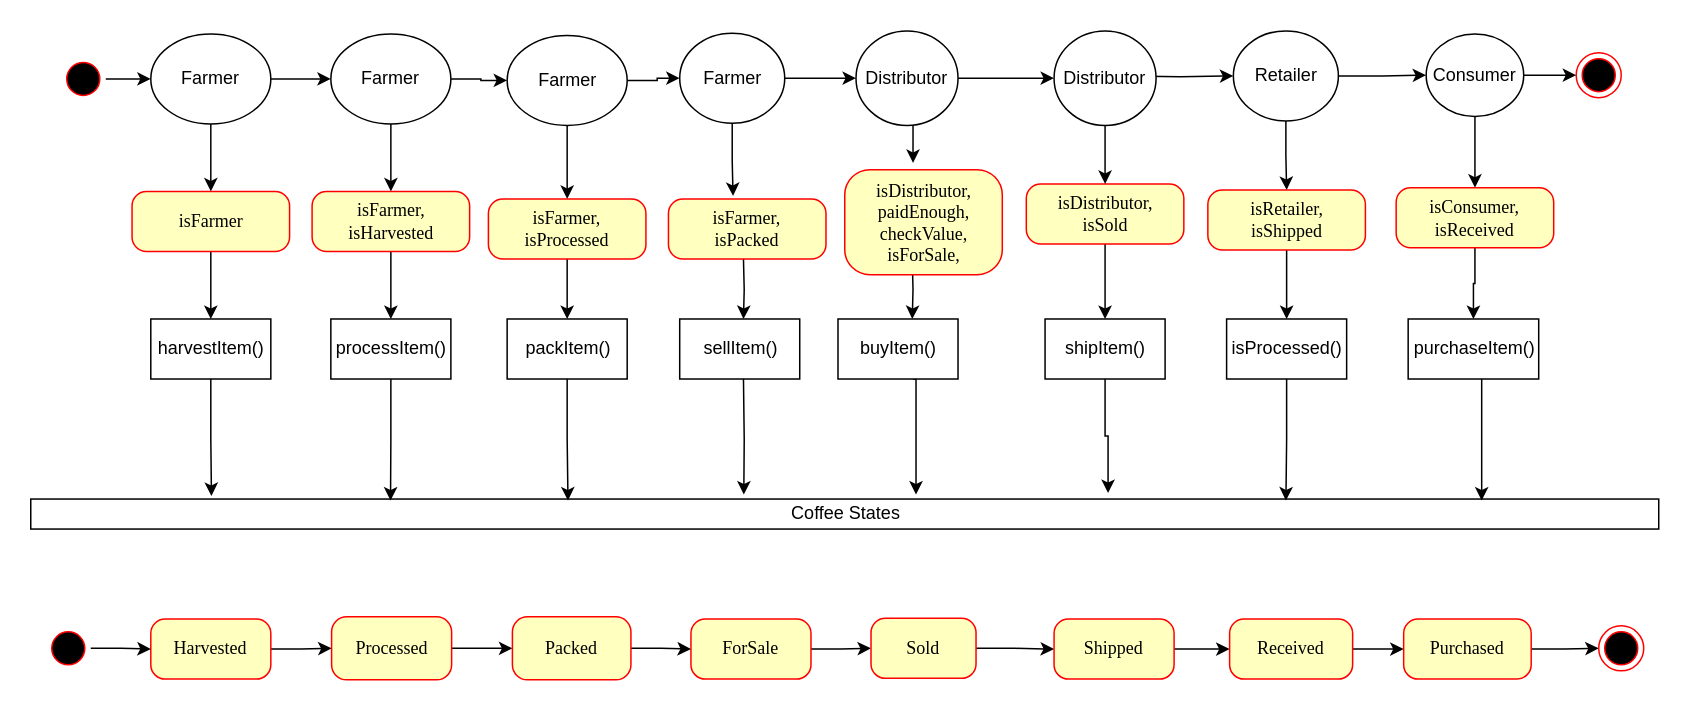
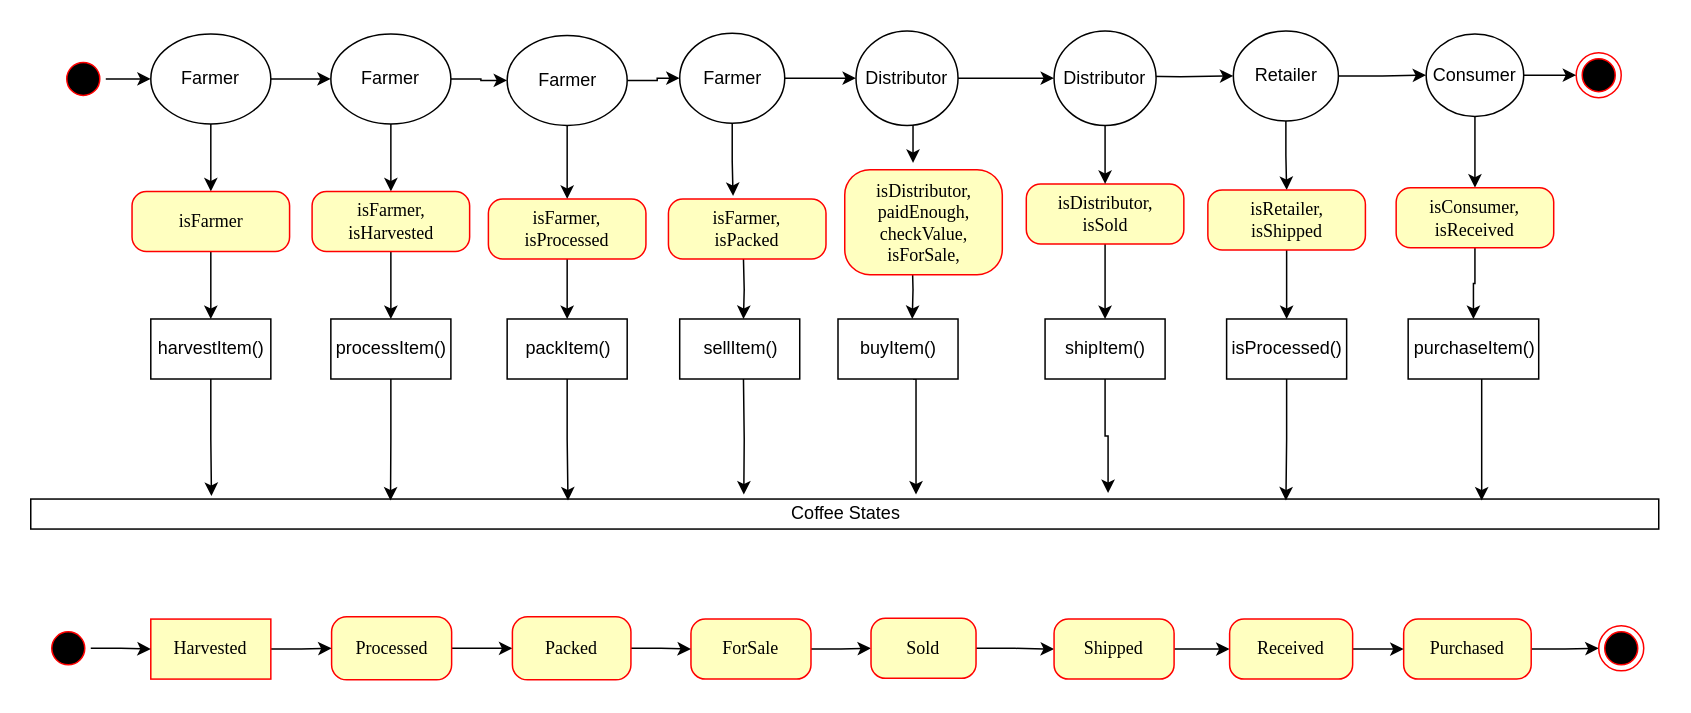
(211, 649) -> (211, 649)
